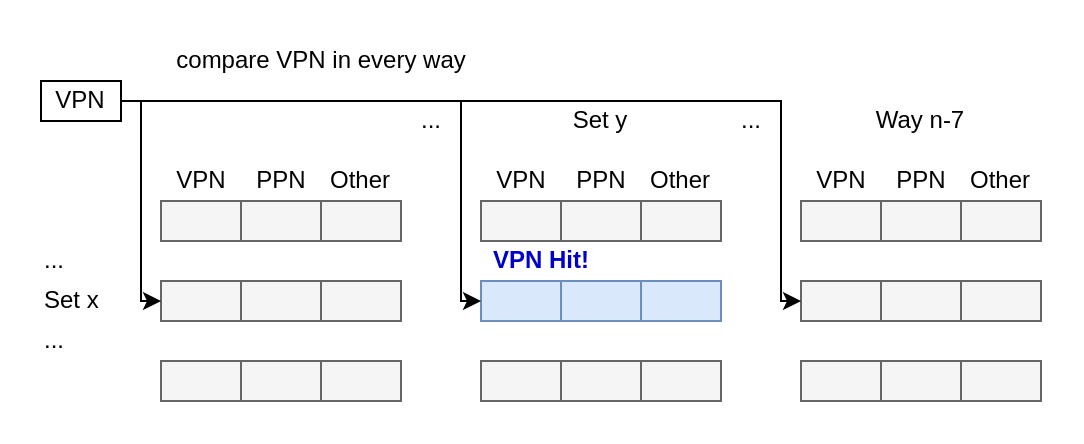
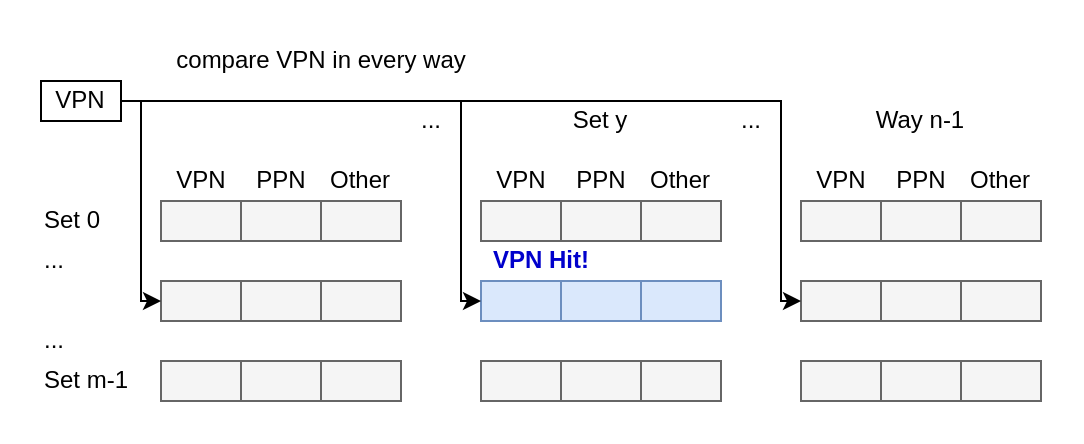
(921, 121) -> (921, 121)
none -> (81, 221)
(81, 301) -> none
none -> (101, 381)
